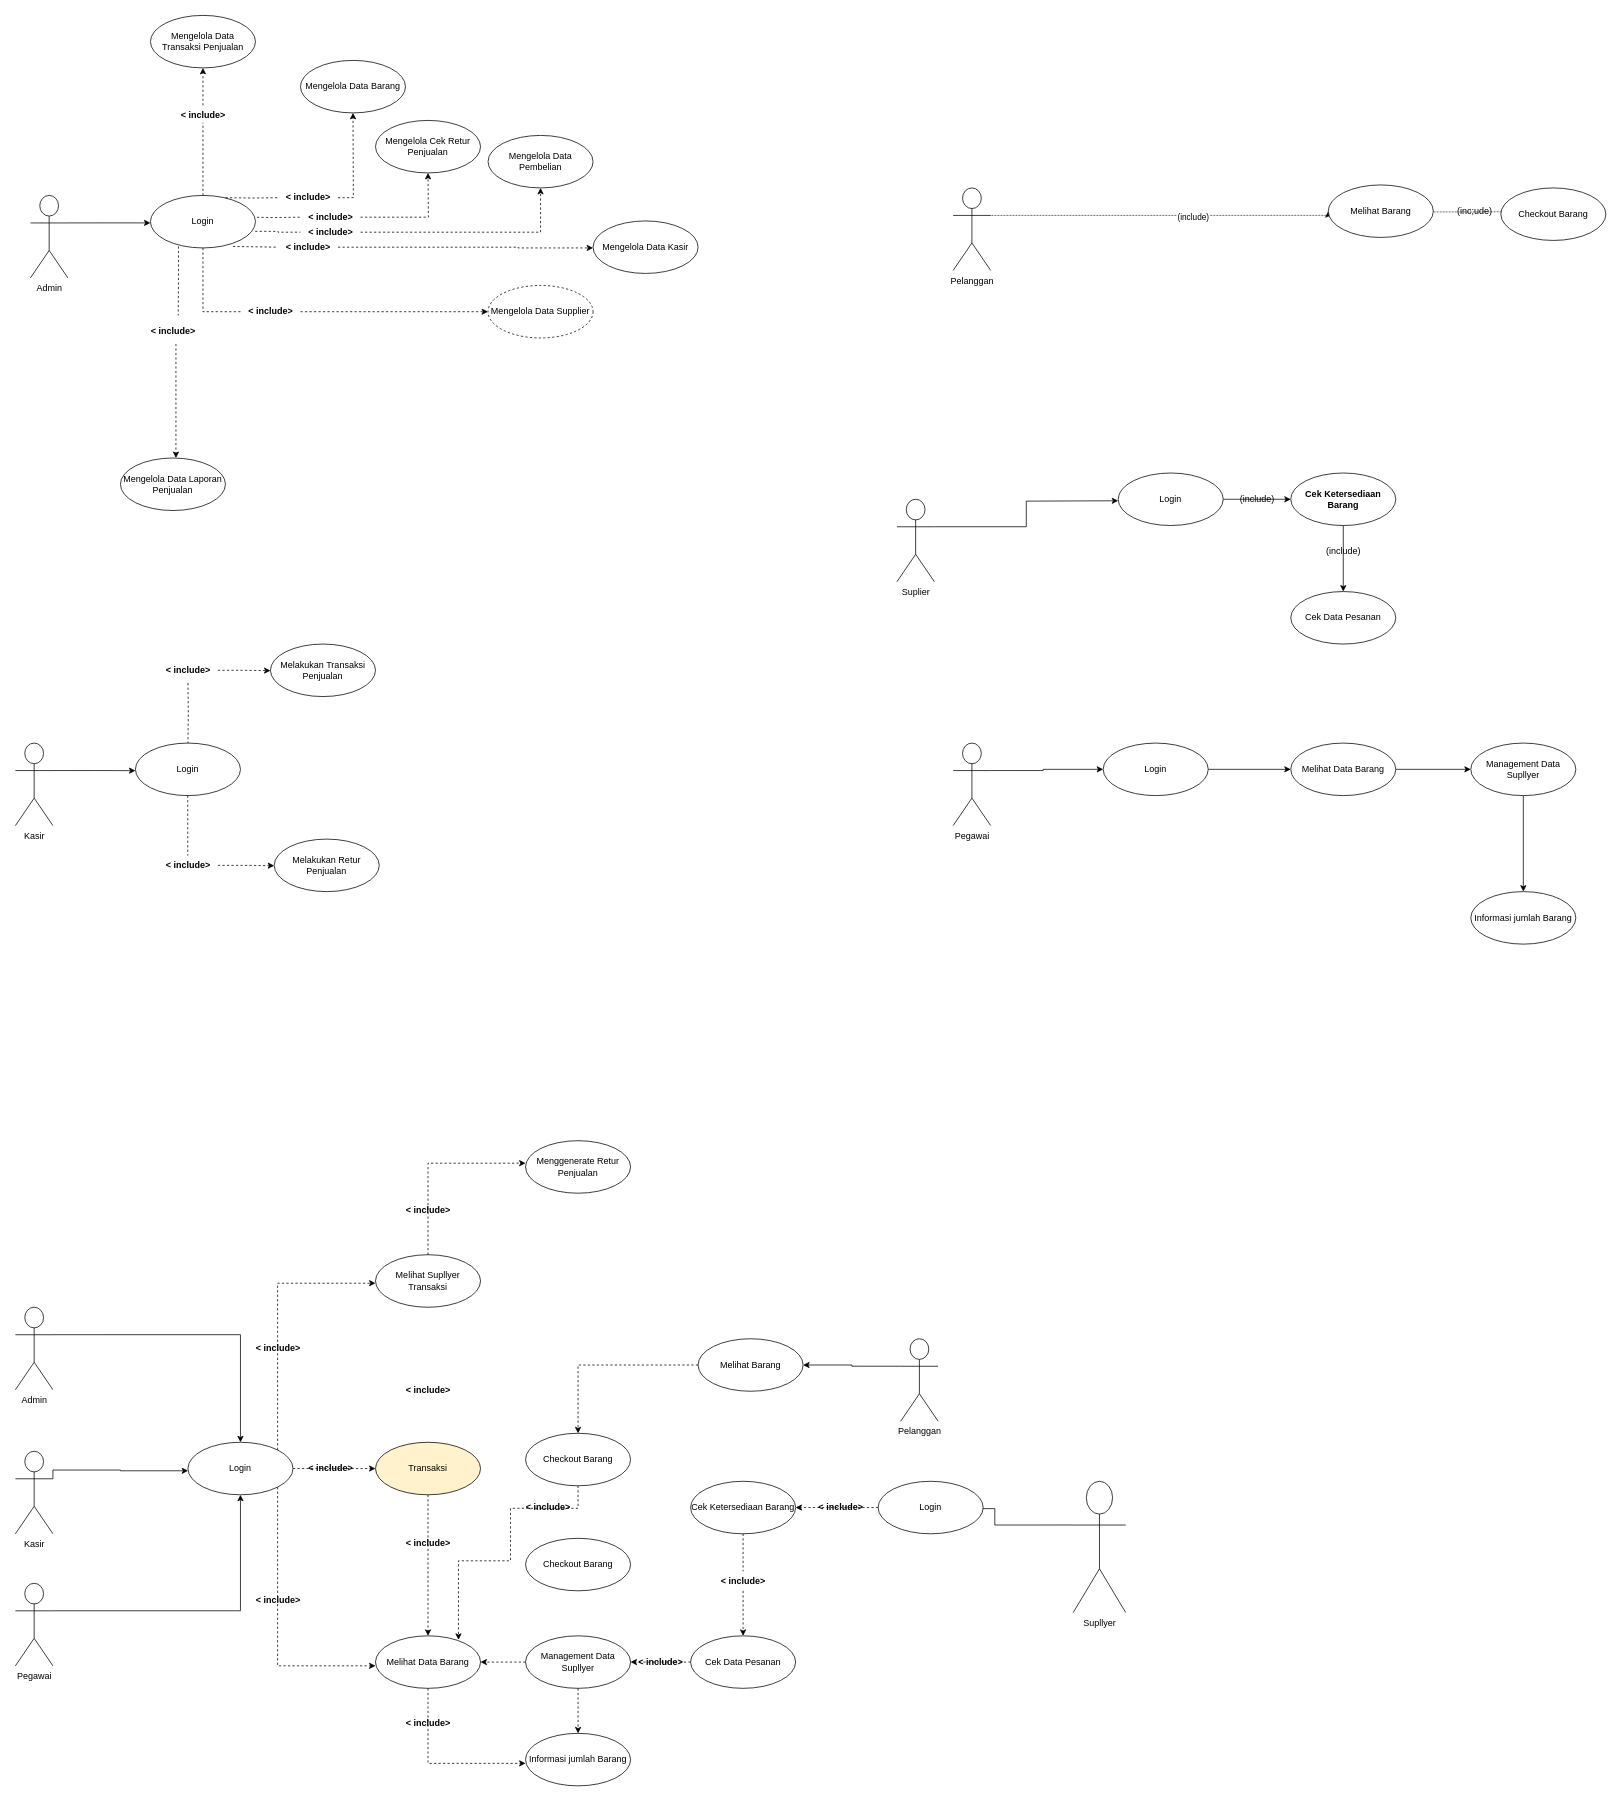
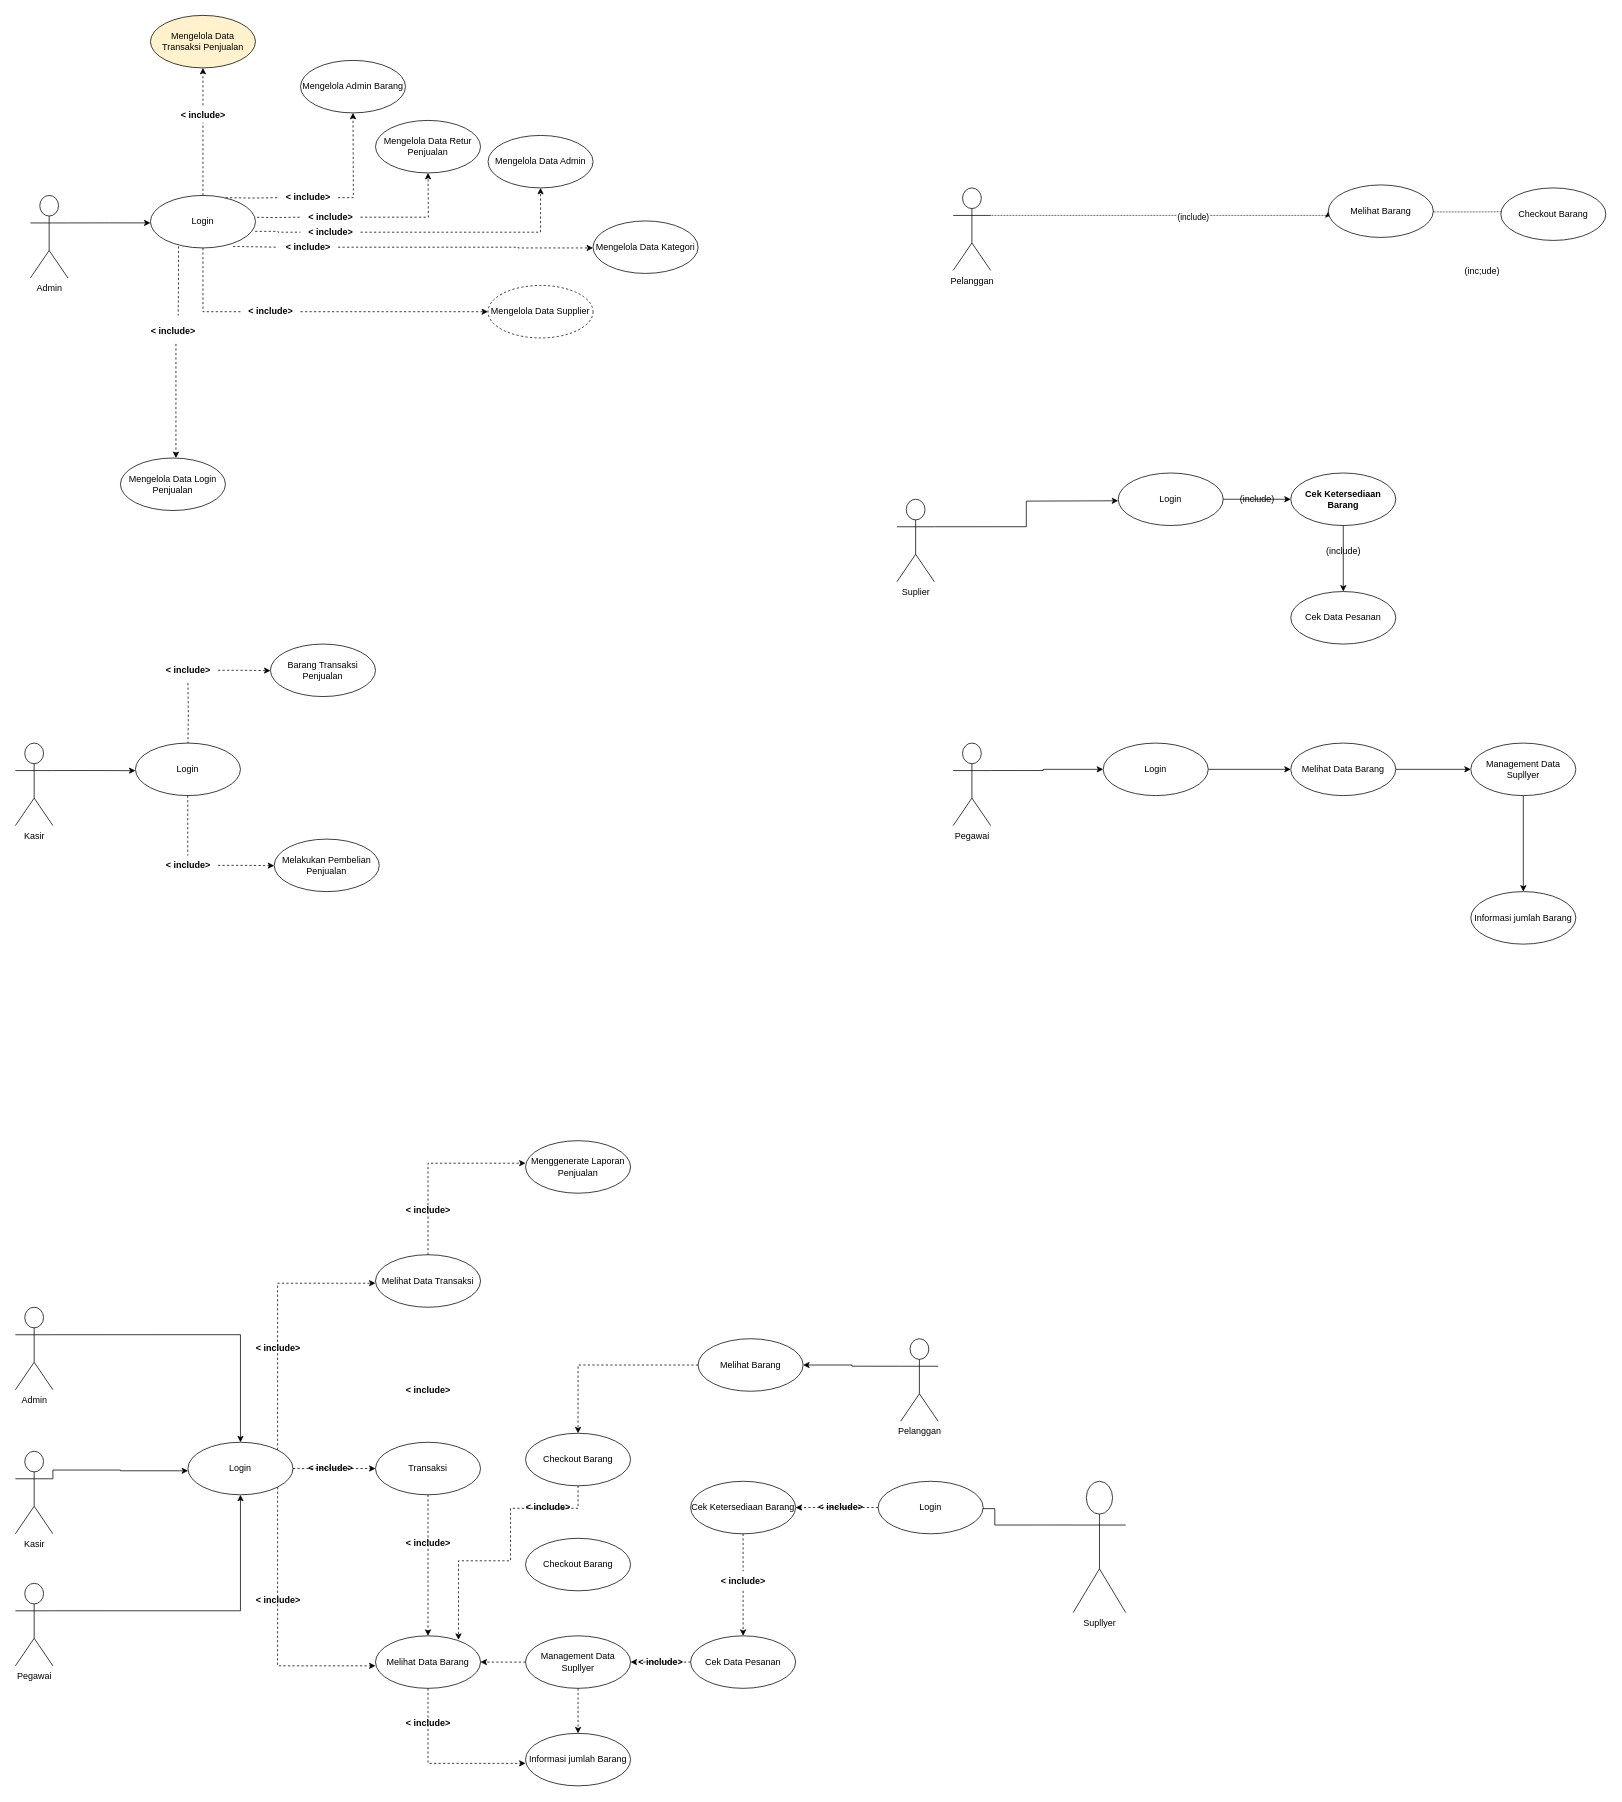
(203, 42) -> (203, 42)
(353, 87) -> (353, 87)
(428, 147) -> (428, 147)
(540, 162) -> (540, 162)
(1474, 211) -> (1482, 271)
(645, 247) -> (645, 247)
(173, 484) -> (173, 484)
(323, 670) -> (323, 670)
(327, 865) -> (327, 865)
(578, 1167) -> (578, 1167)
(428, 1281) -> (428, 1281)
(428, 1468) -> (428, 1468)
